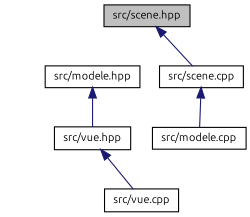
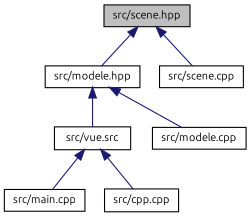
none -> (116, 50)
(200, 113) -> (151, 110)
(93, 138) -> (93, 138)
none -> (45, 200)
(142, 200) -> (142, 200)
